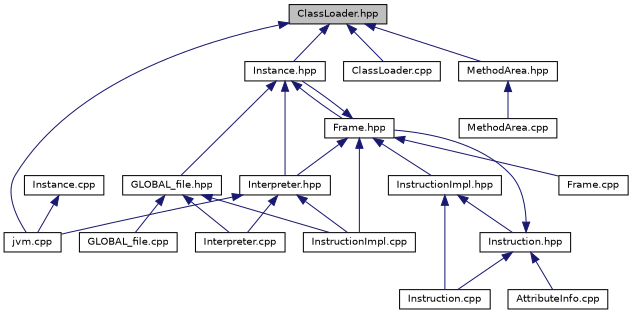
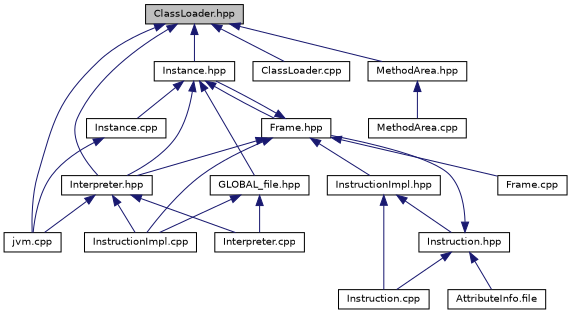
none -> (94, 91)
none -> (156, 103)
(128, 242) -> none
(558, 299) -> (497, 299)
